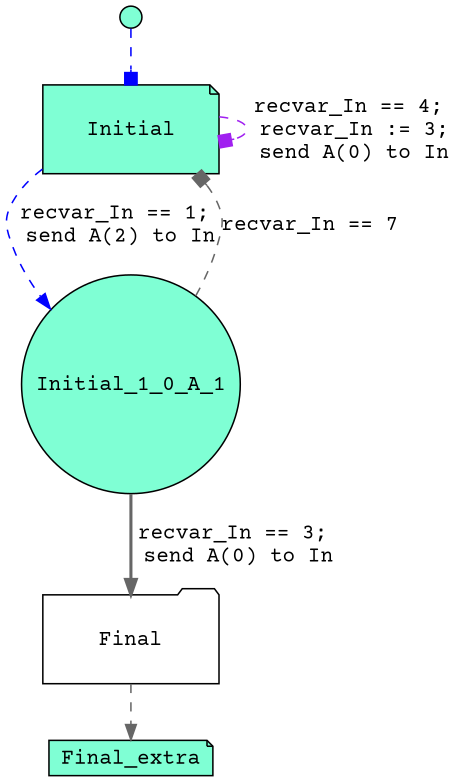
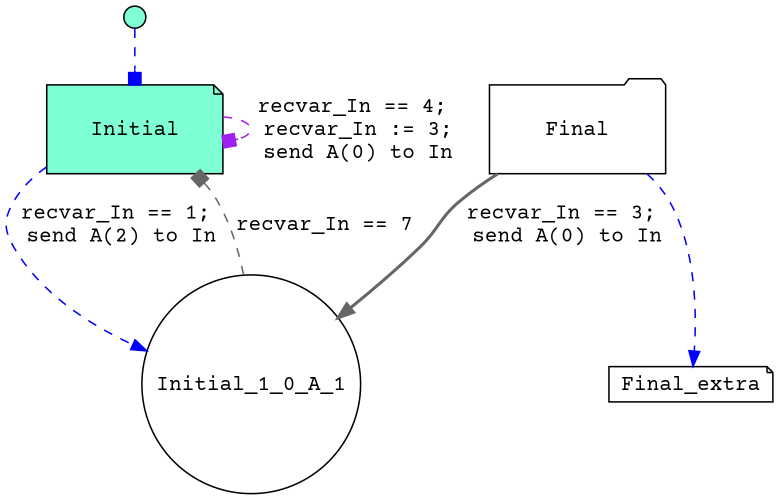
(131, 384) -> (251, 384)
(131, 536) -> (425, 242)
(131, 704) -> (689, 257)
(131, 758) -> (691, 384)
